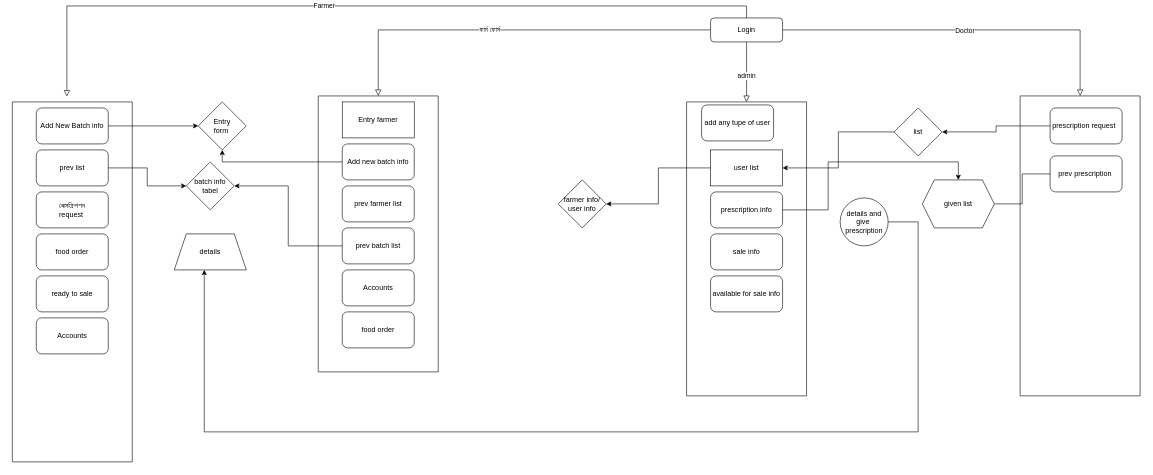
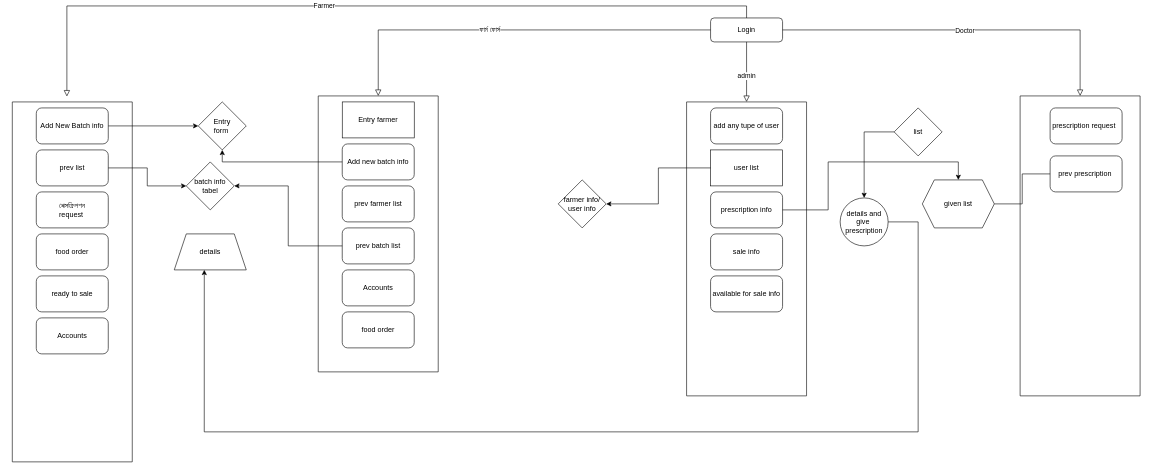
(738, 123) -> (747, 126)
(996, 126) -> none
(839, 150) -> (864, 192)
